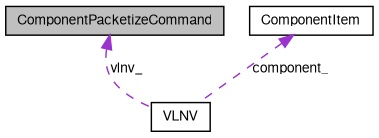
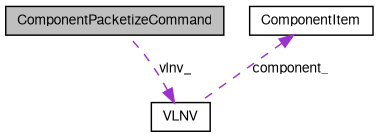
(118, 86) -> (149, 61)
